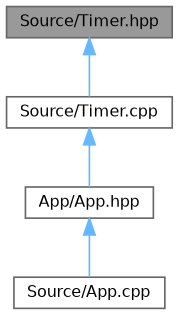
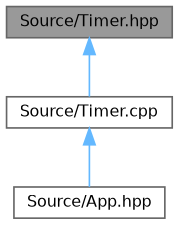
(89, 203) -> (89, 203)
(89, 293) -> none
